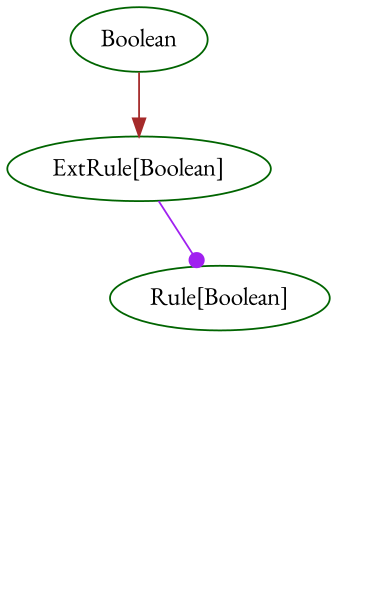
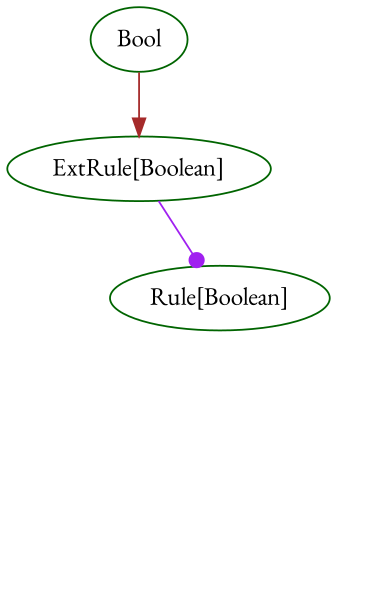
(139, 40) -> (139, 40)
